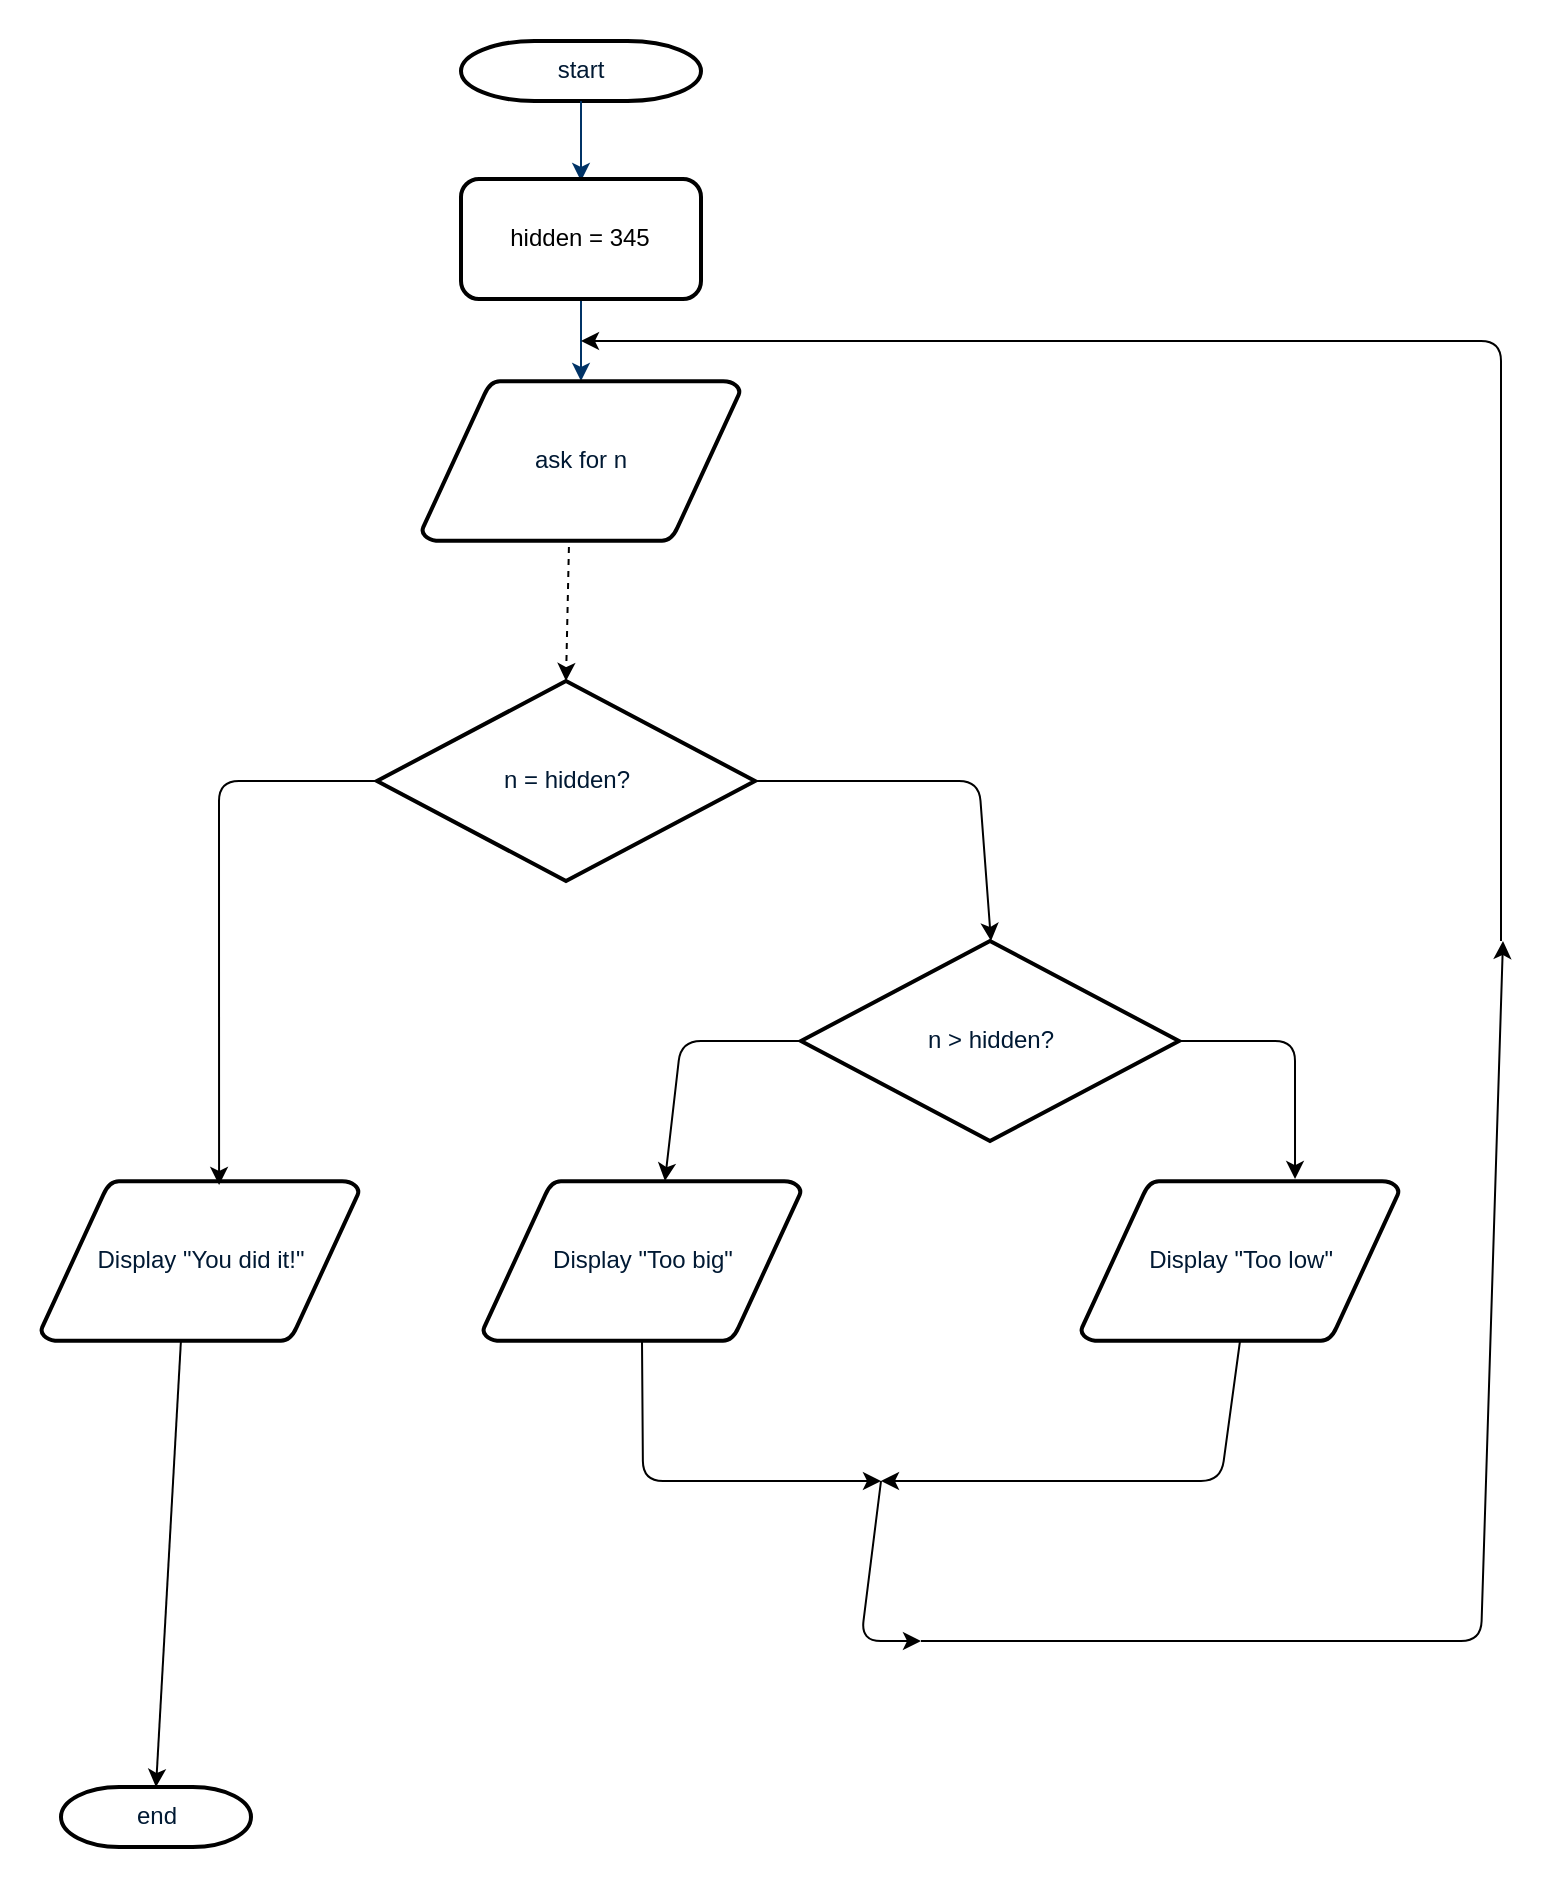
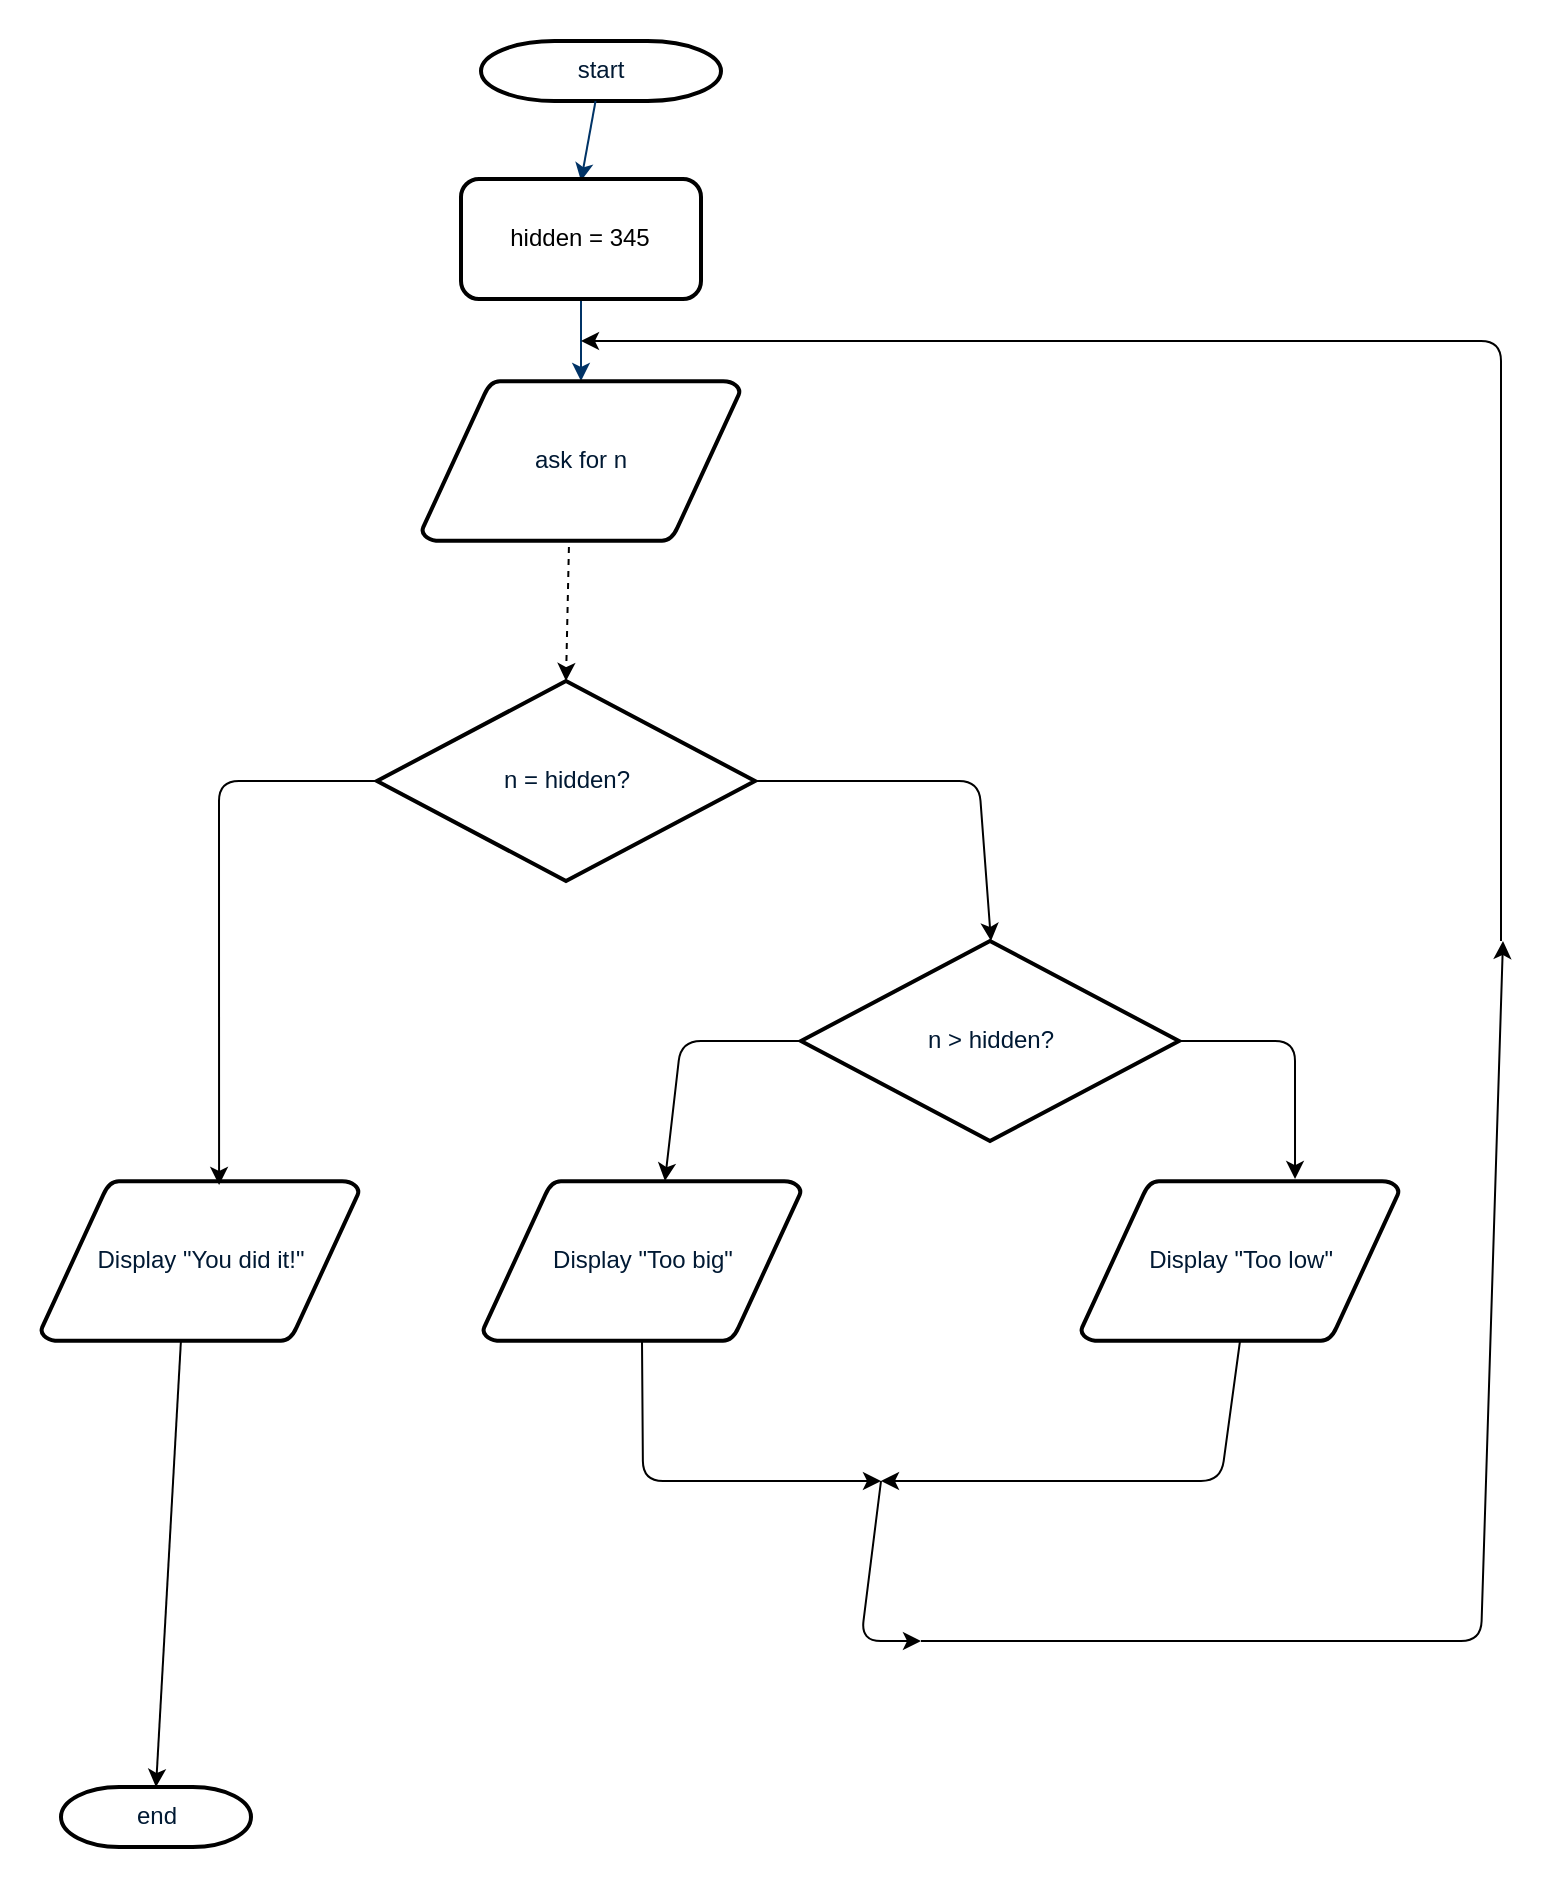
(581, 71) -> (601, 71)
